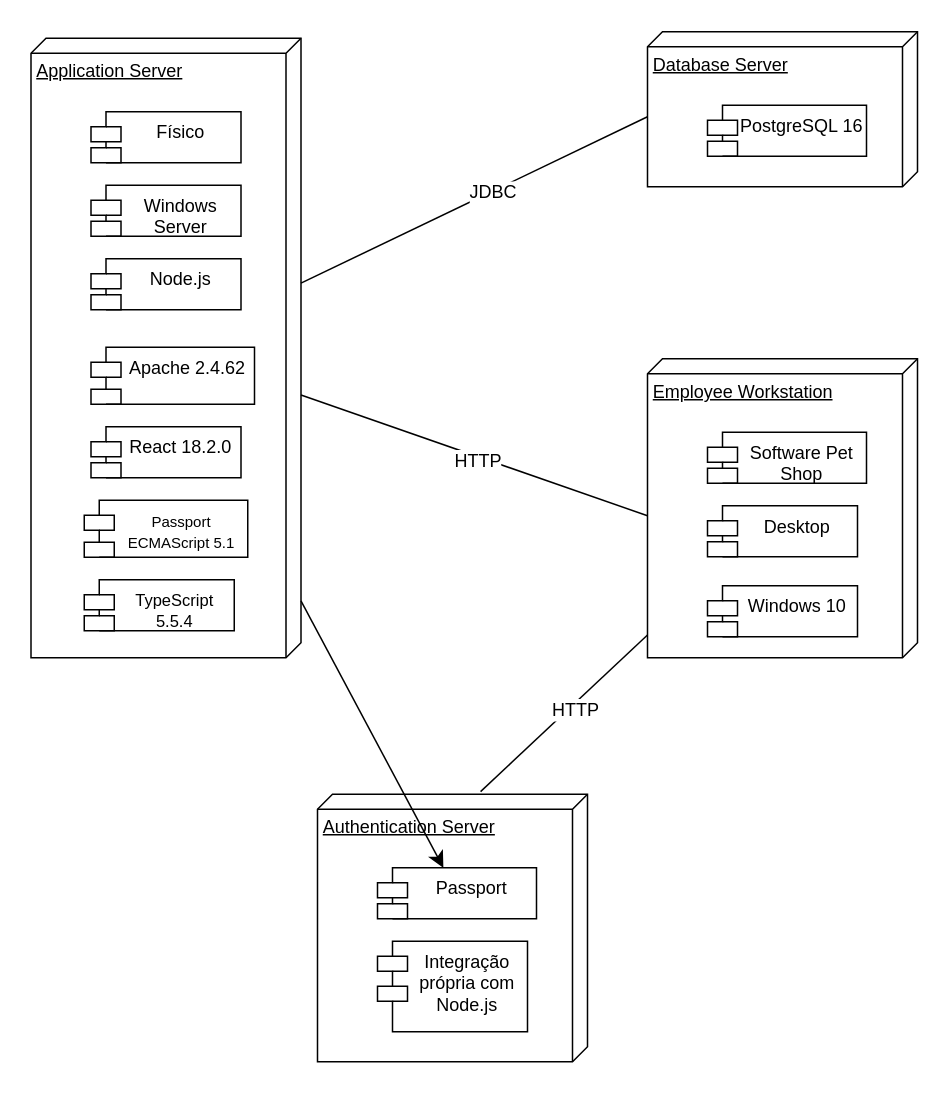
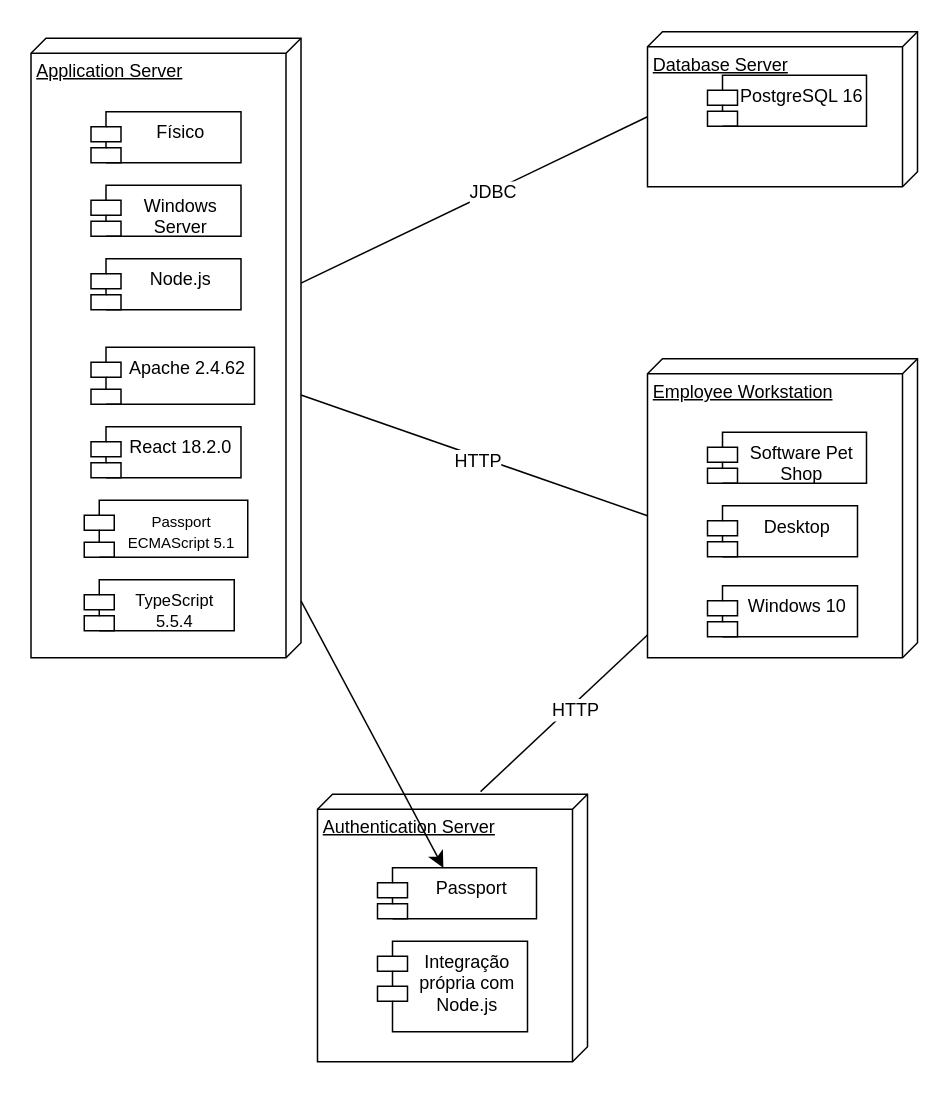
(787, 131) -> (787, 101)
